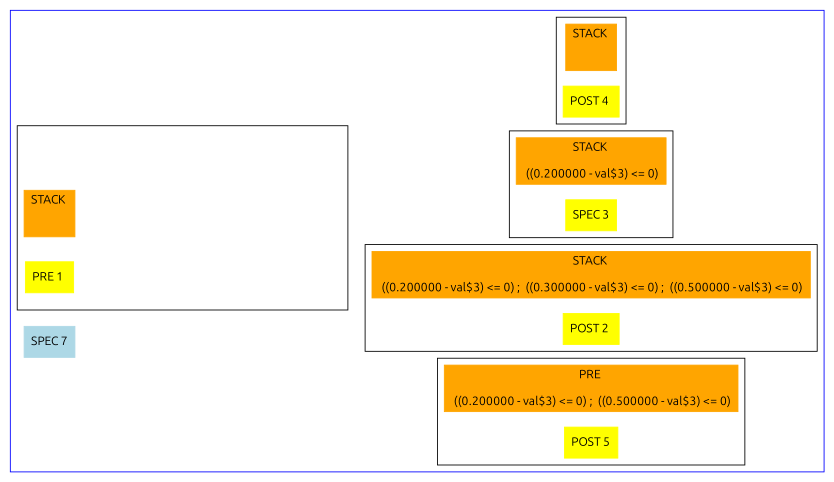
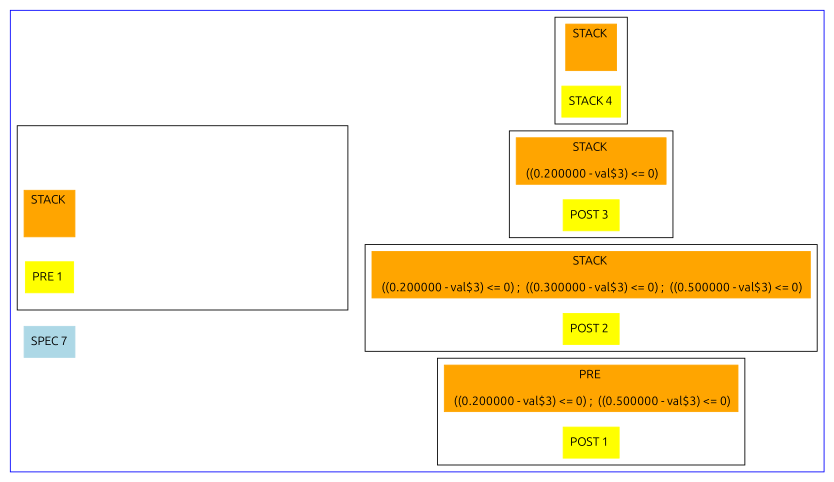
(591, 102) -> (591, 102)
(591, 215) -> (591, 215)
(591, 443) -> (591, 443)
